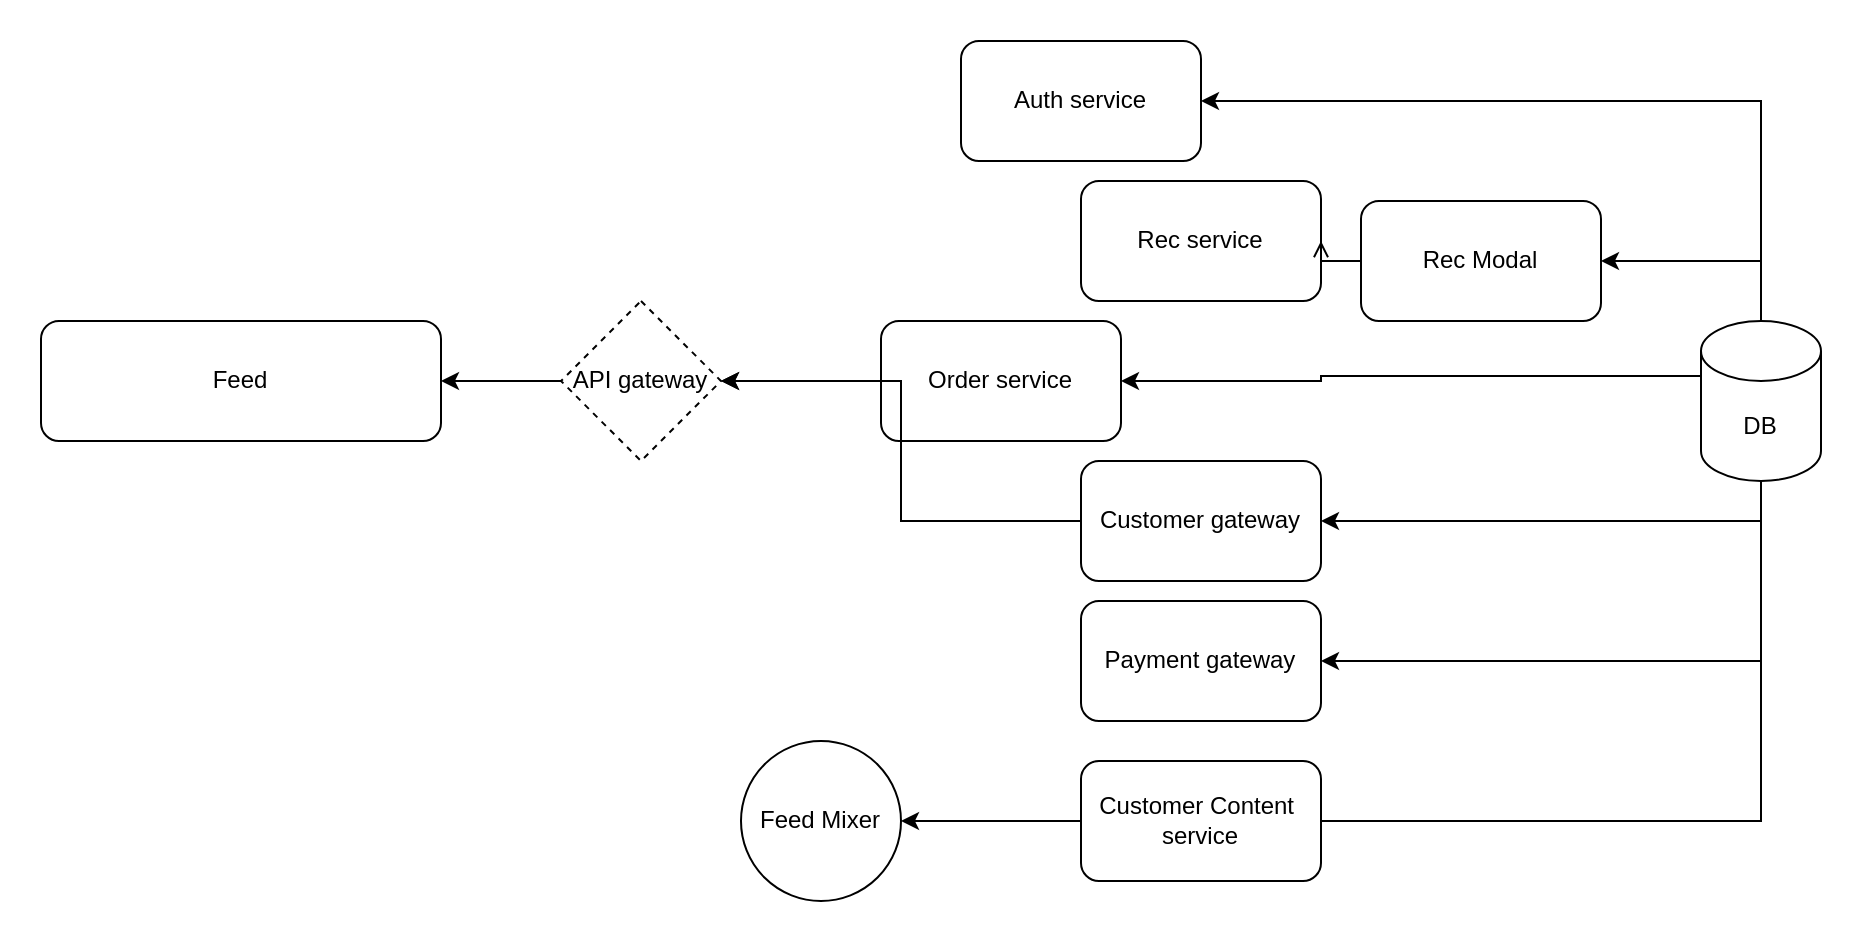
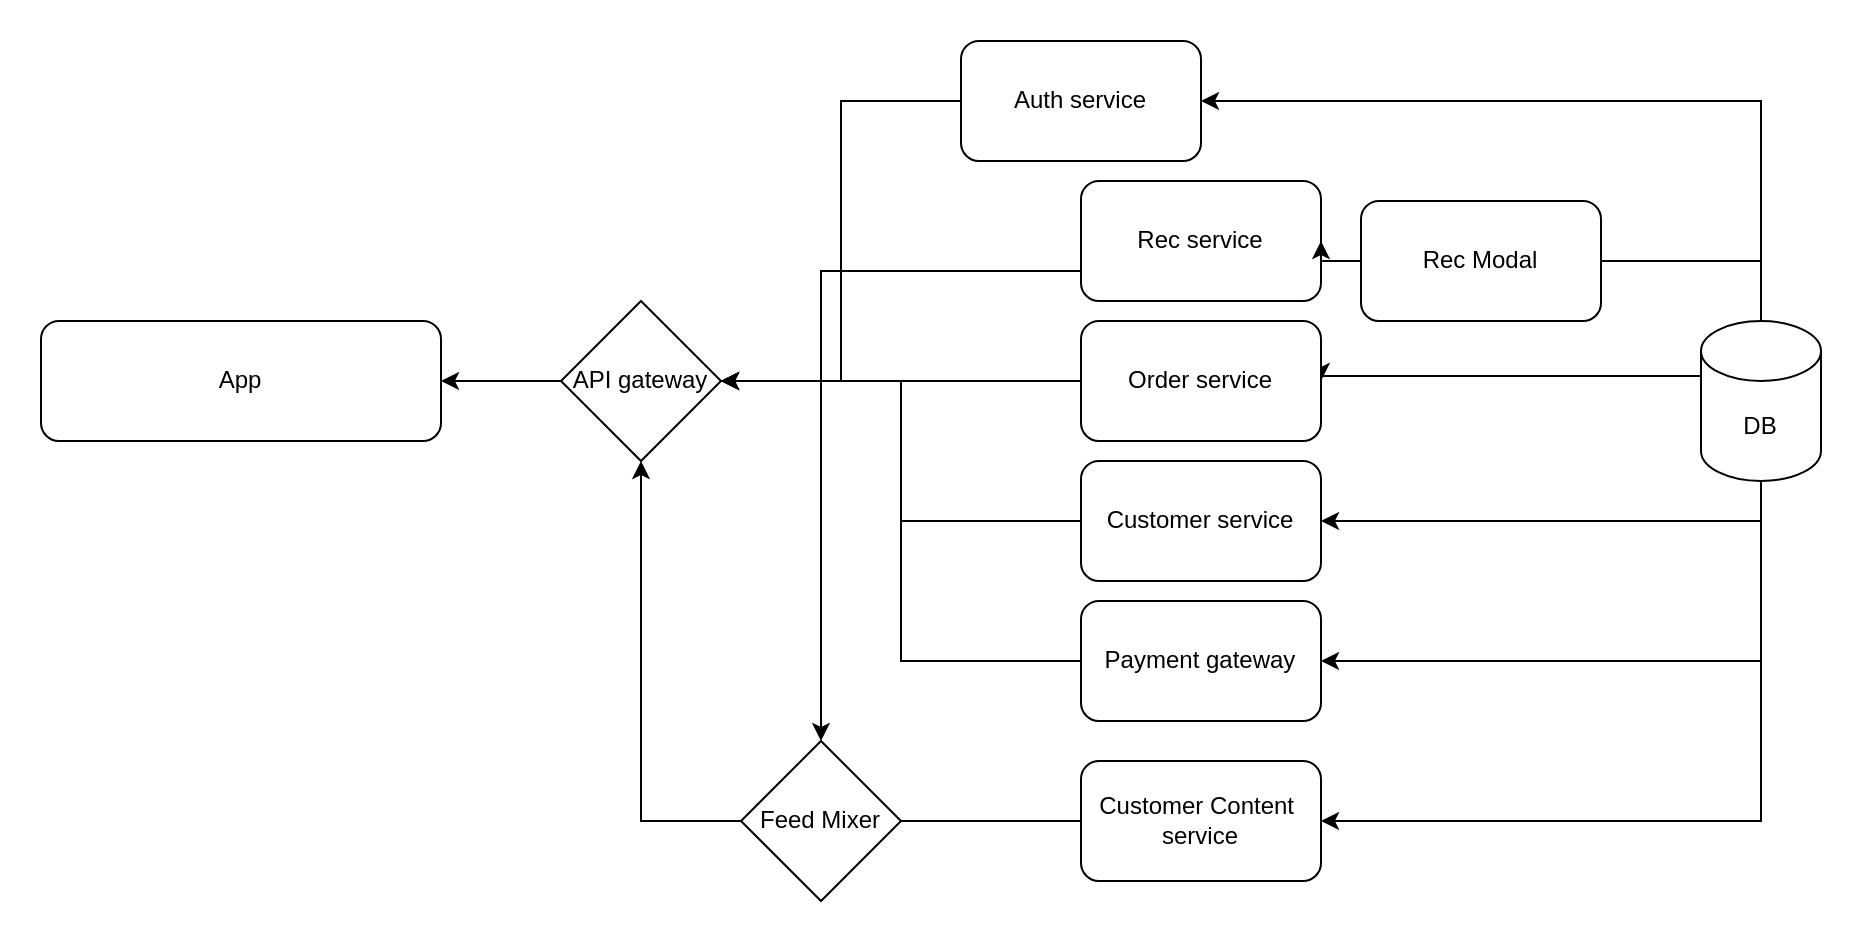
none -> (841, 179)
(1321, 252) -> (1321, 256)
(1616, 261) -> (1610, 261)
none -> (821, 369)
(241, 381) -> (241, 381)
(641, 381) -> (641, 381)
(1001, 381) -> (1201, 381)
(1201, 521) -> (1201, 521)
none -> (923, 661)
none -> (641, 698)
(821, 821) -> (821, 821)
(916, 821) -> (909, 821)
(1330, 821) -> (1336, 821)
